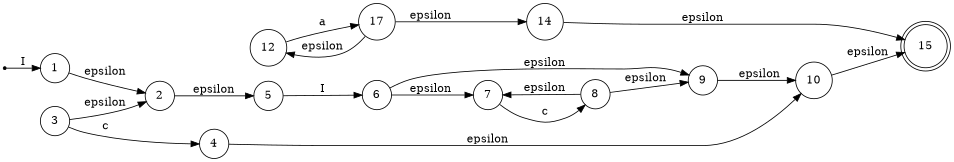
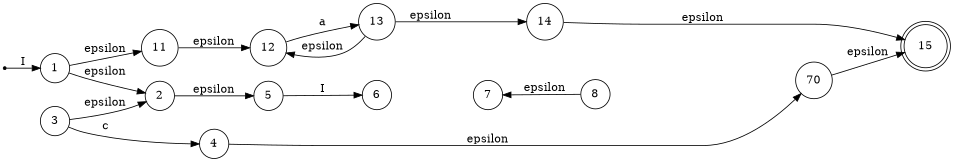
(377, 22) -> (377, 22)
none -> (160, 48)
(703, 80) -> none
(814, 80) -> (814, 80)
(428, 95) -> none
(539, 121) -> none
